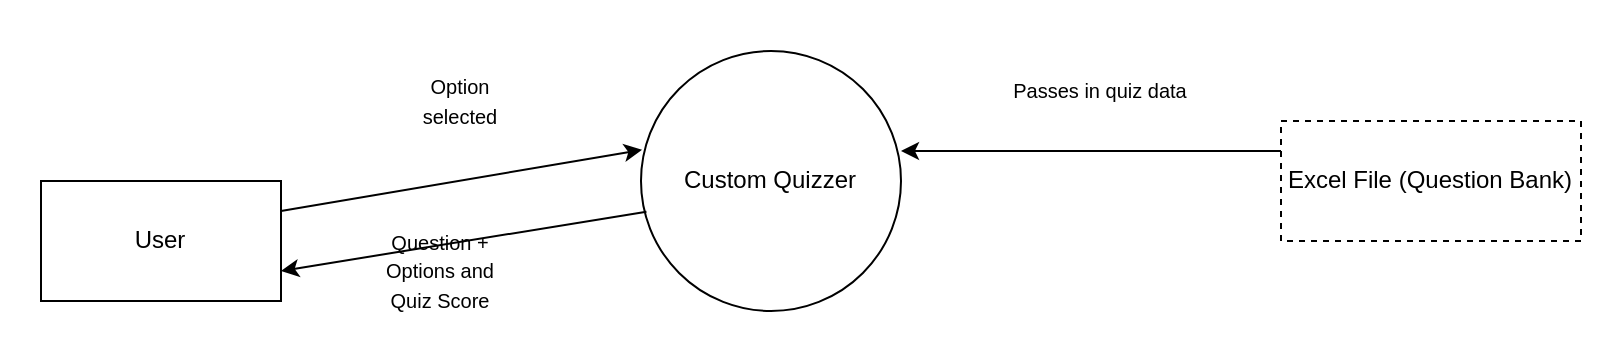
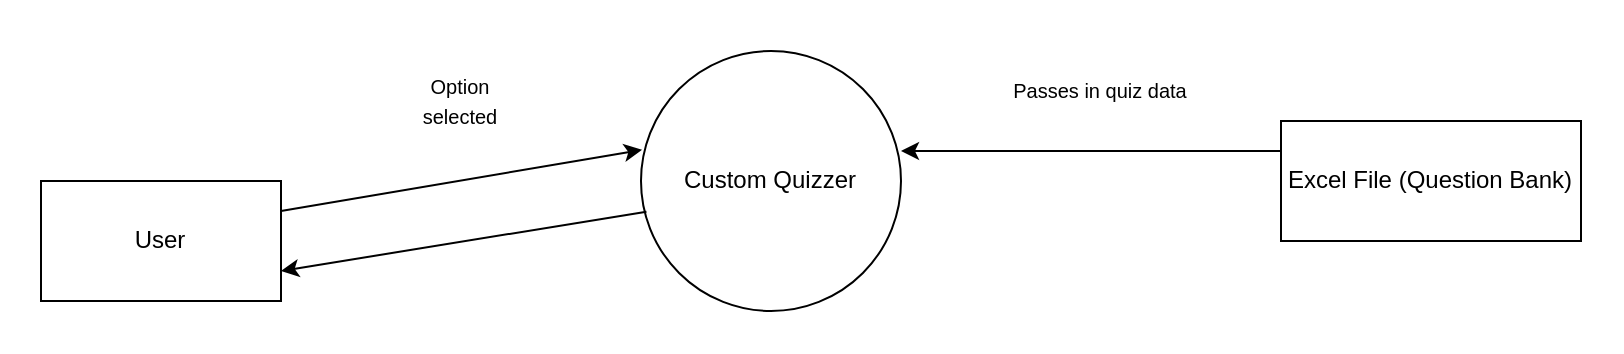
(1431, 181) -> (1431, 181)
(441, 271) -> none
